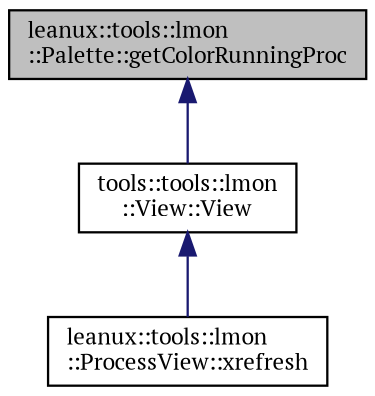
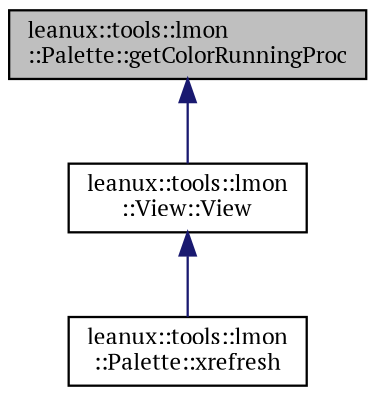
(188, 198) -> (188, 198)
(188, 351) -> (188, 351)
